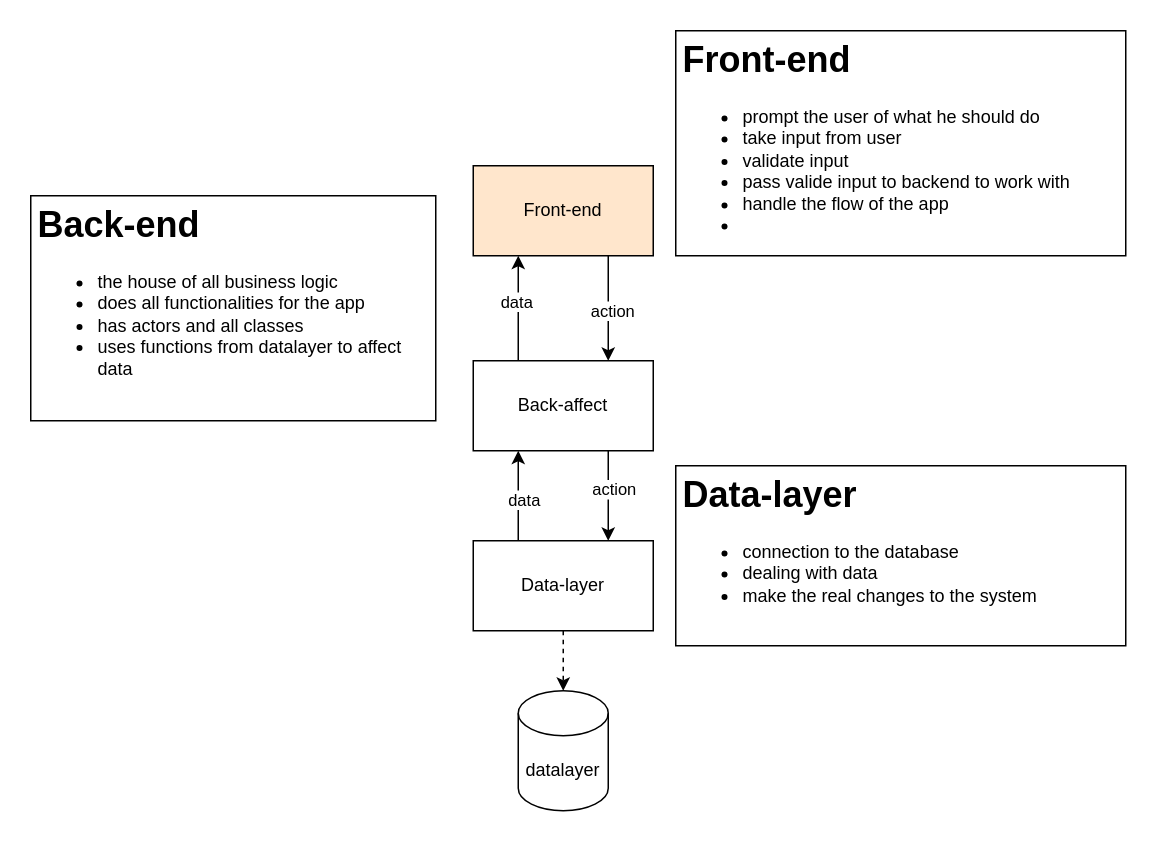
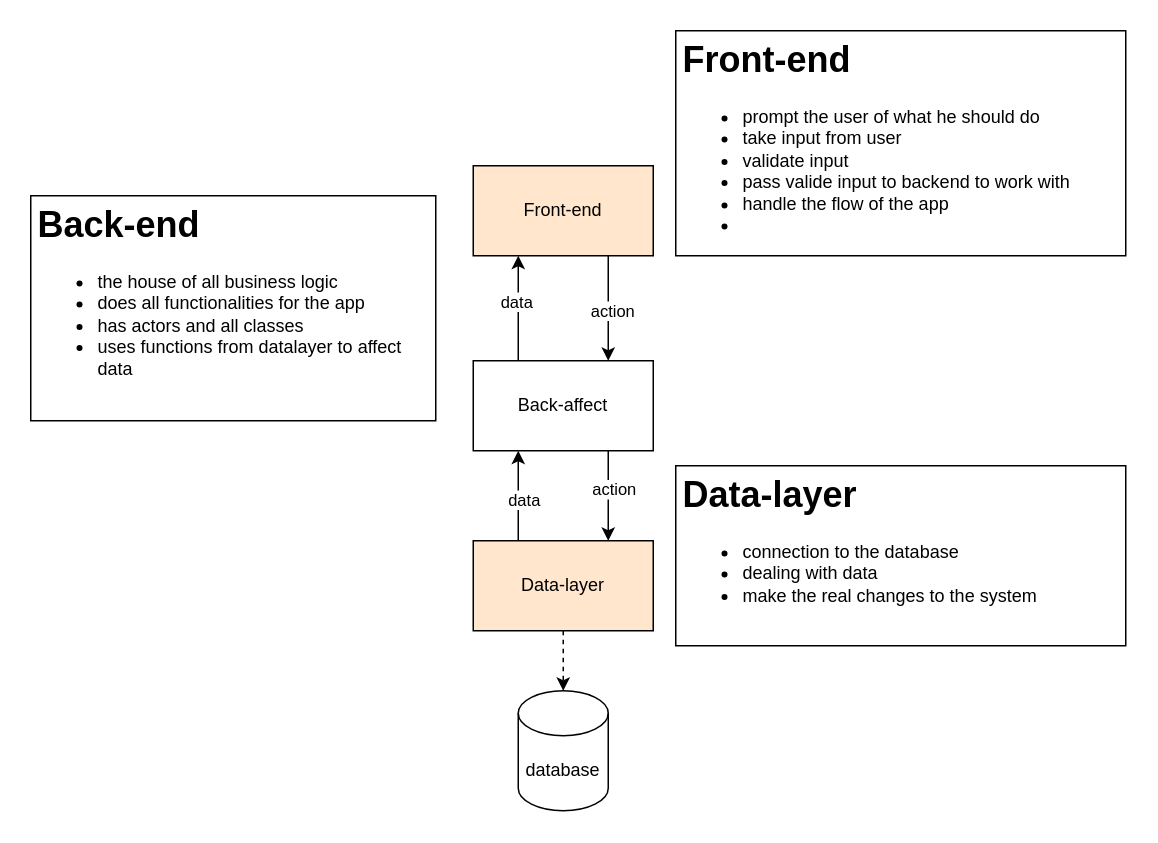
(563, 586) -> (563, 586)
(563, 770) -> (563, 770)
